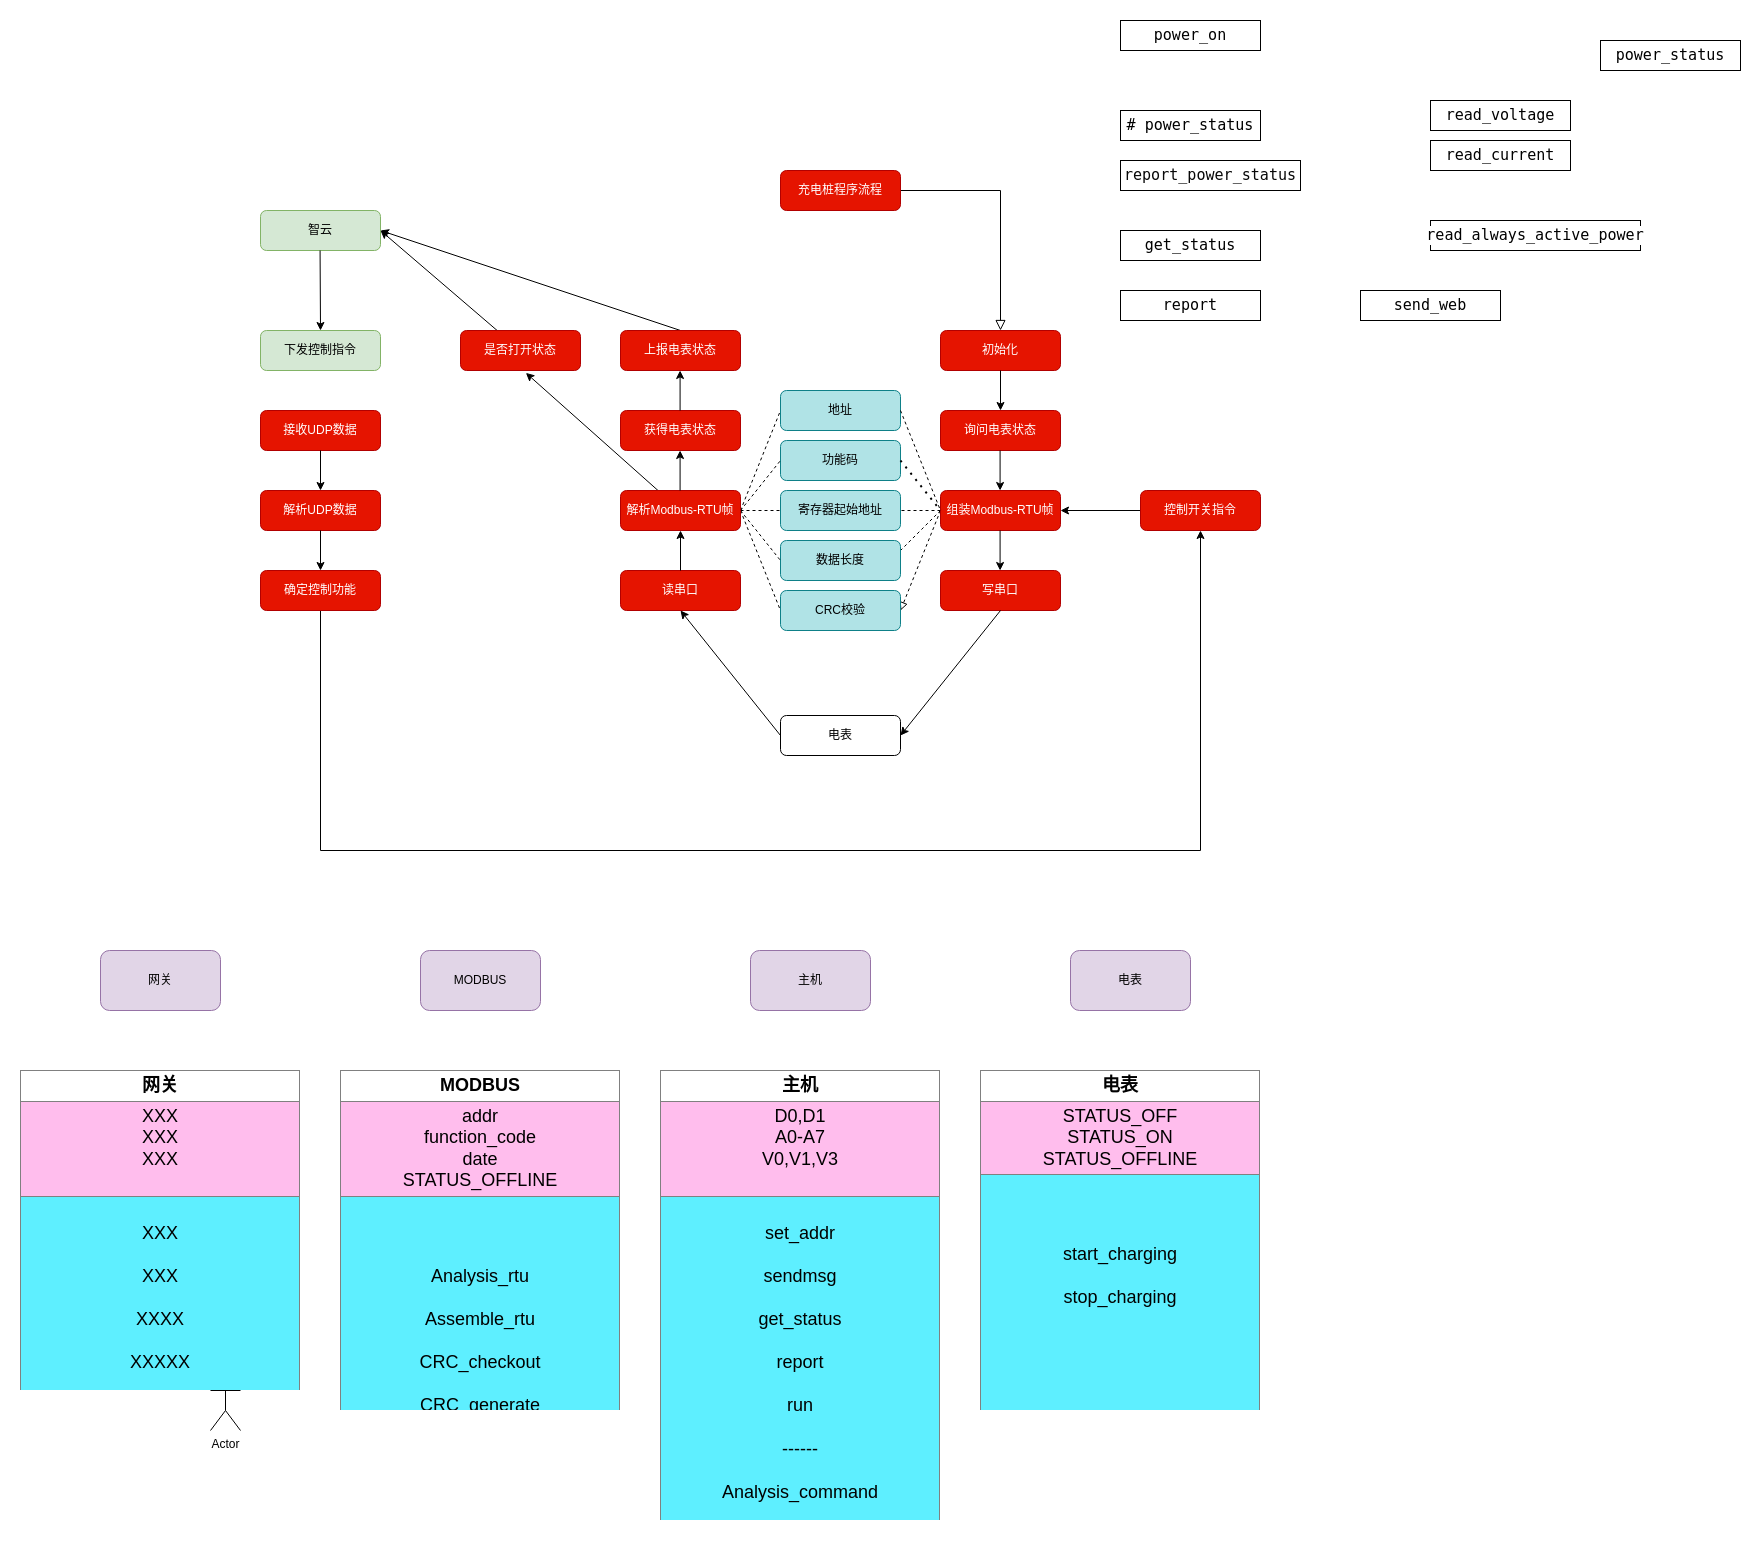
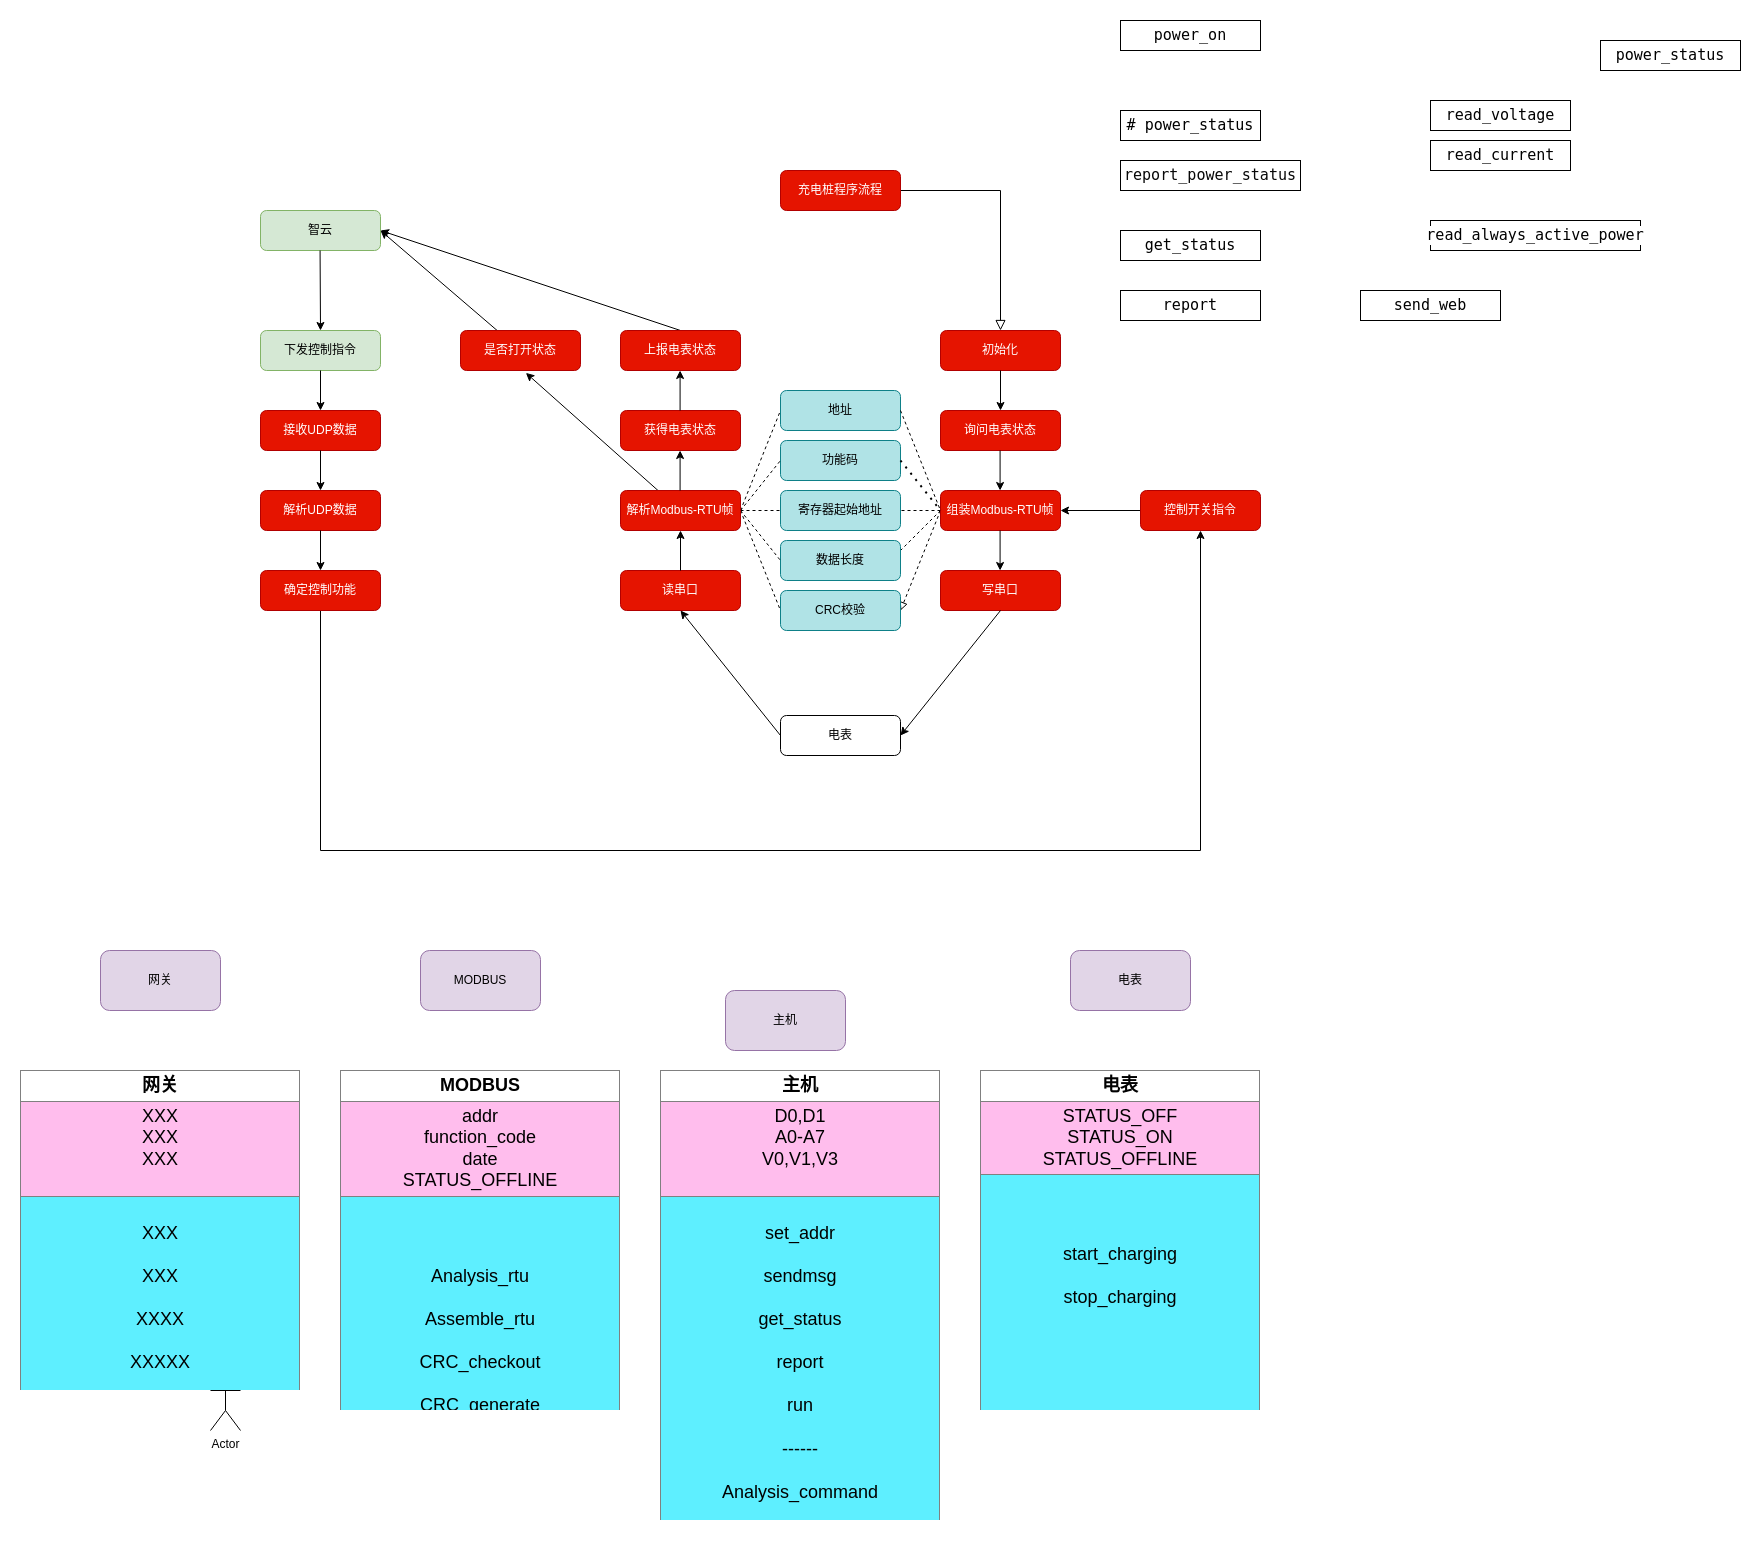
none -> (321, 387)
(811, 981) -> (786, 1021)
